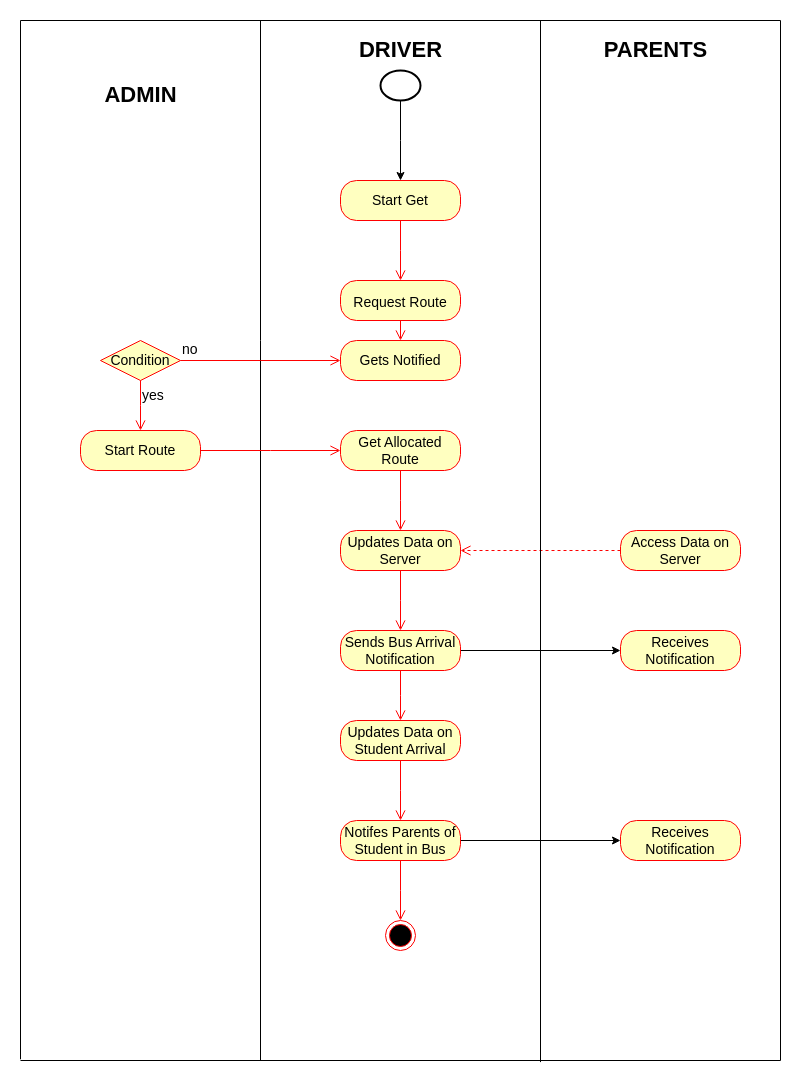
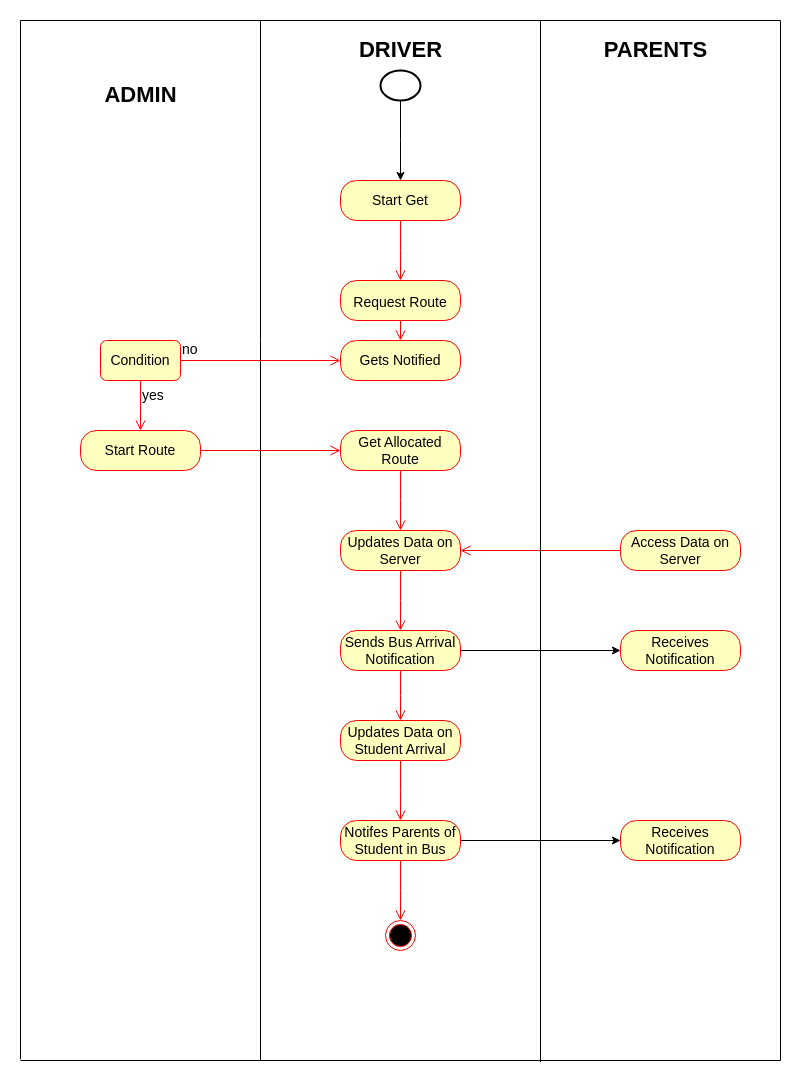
(141, 361) -> (141, 361)
(542, 551) -> (542, 551)
